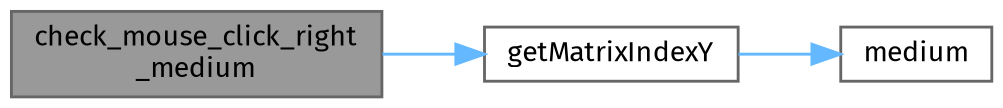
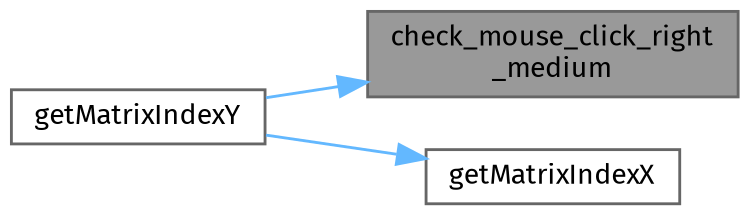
(419, 54) -> (302, 92)
(916, 54) -> (553, 177)
